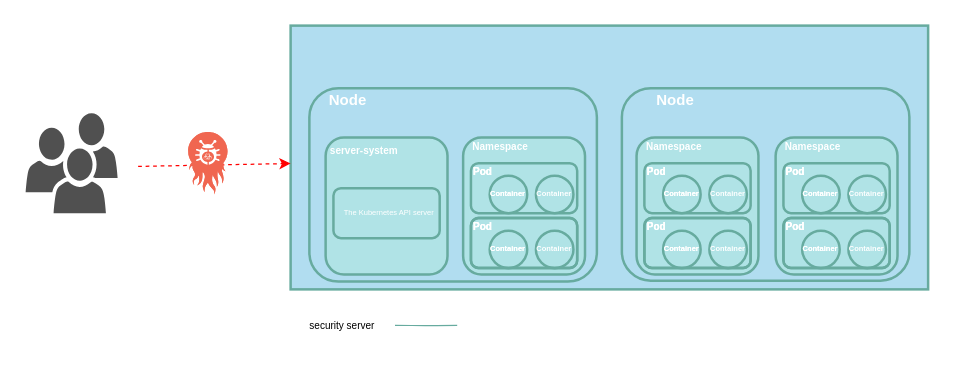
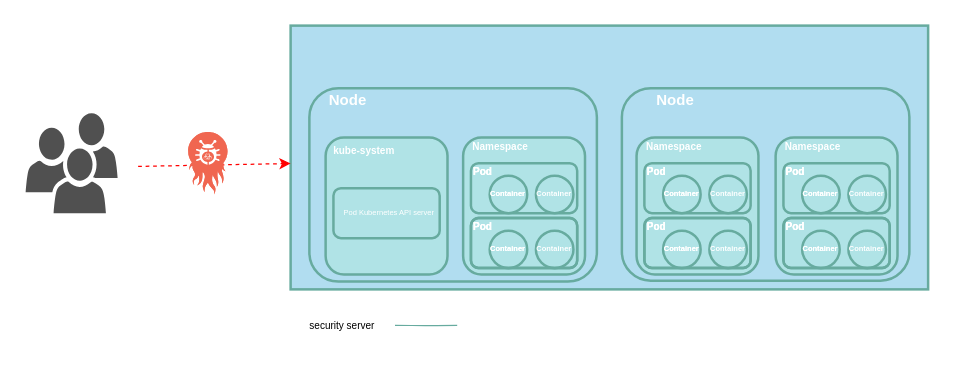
(364, 151) -> (364, 151)
(389, 213) -> (389, 213)
